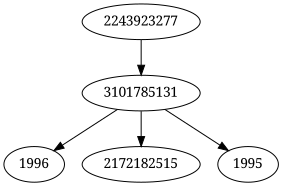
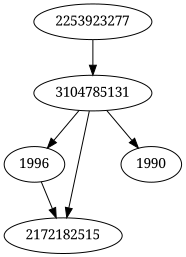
(141, 22) -> (93, 22)
(141, 93) -> (93, 93)
(248, 164) -> (151, 164)
none -> (47, 195)
